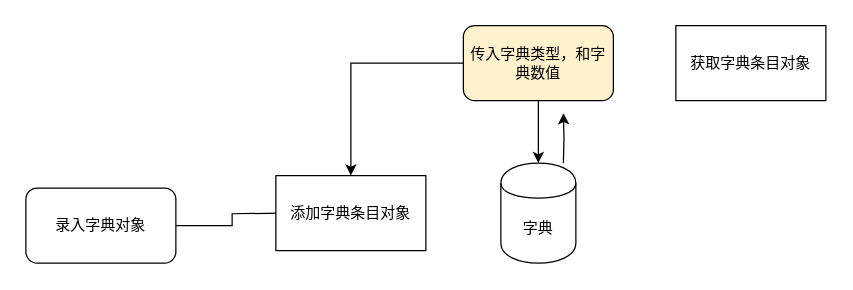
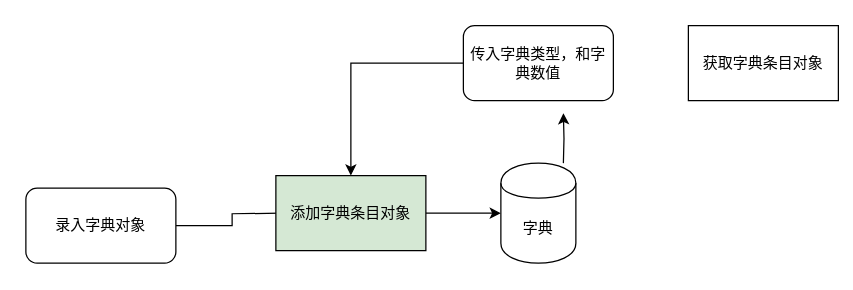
(538, 63) -> (538, 63)
(751, 63) -> (763, 63)
(538, 128) -> none
(351, 213) -> (351, 213)
none -> (459, 213)
